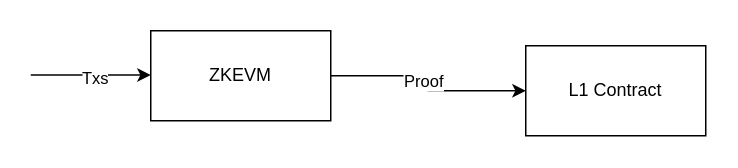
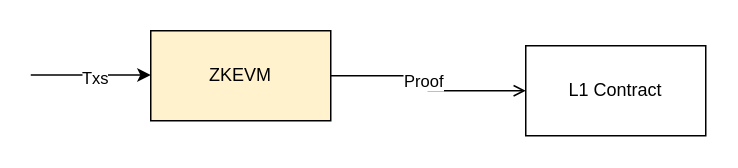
(241, 76) -> (241, 76)
(514, 91) -> (516, 91)
